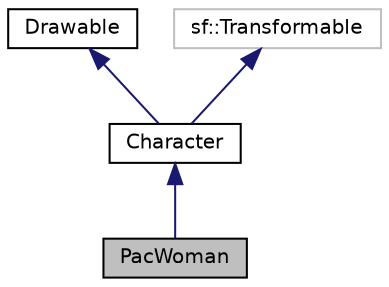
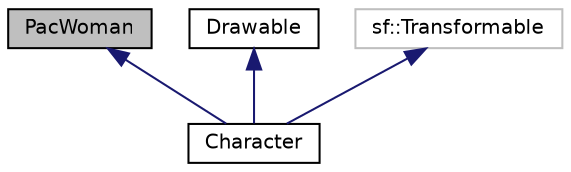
(175, 211) -> (176, 92)
